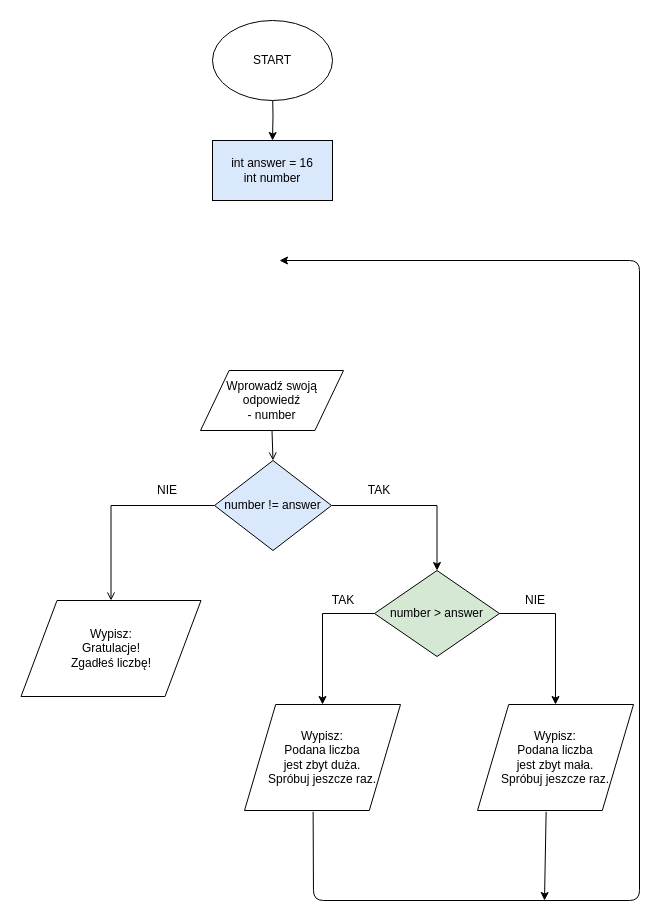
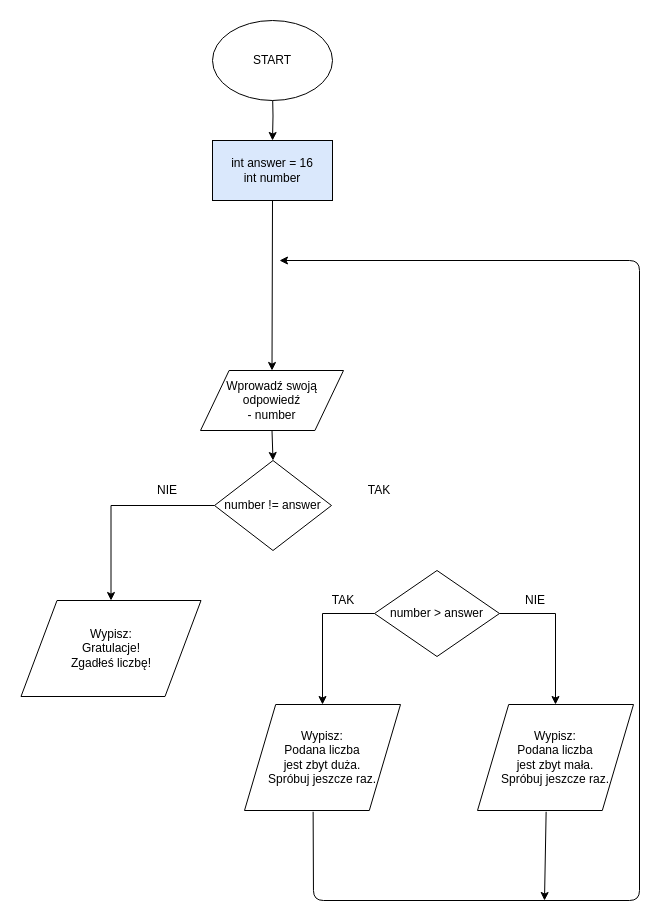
none -> (272, 282)
(273, 453) -> (273, 452)
(273, 506) -> (273, 506)
(413, 506) -> none
(111, 593) -> (111, 592)
(437, 614) -> (437, 614)
